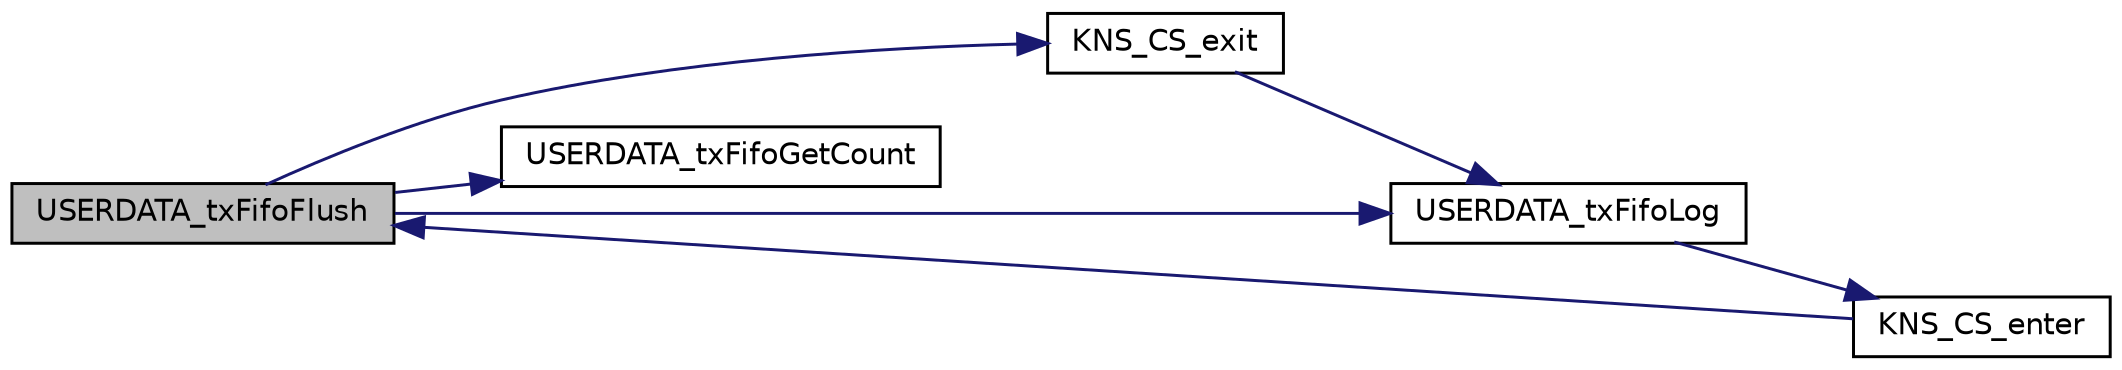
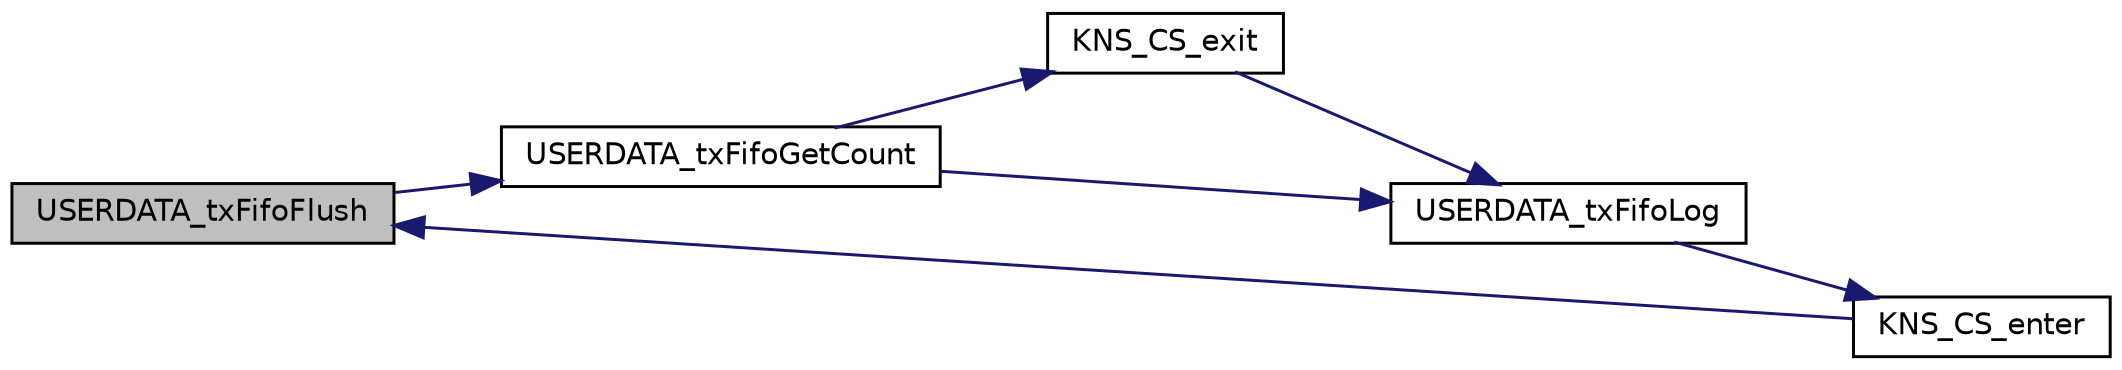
(633, 75) -> (929, 104)
(877, 213) -> (1151, 185)
